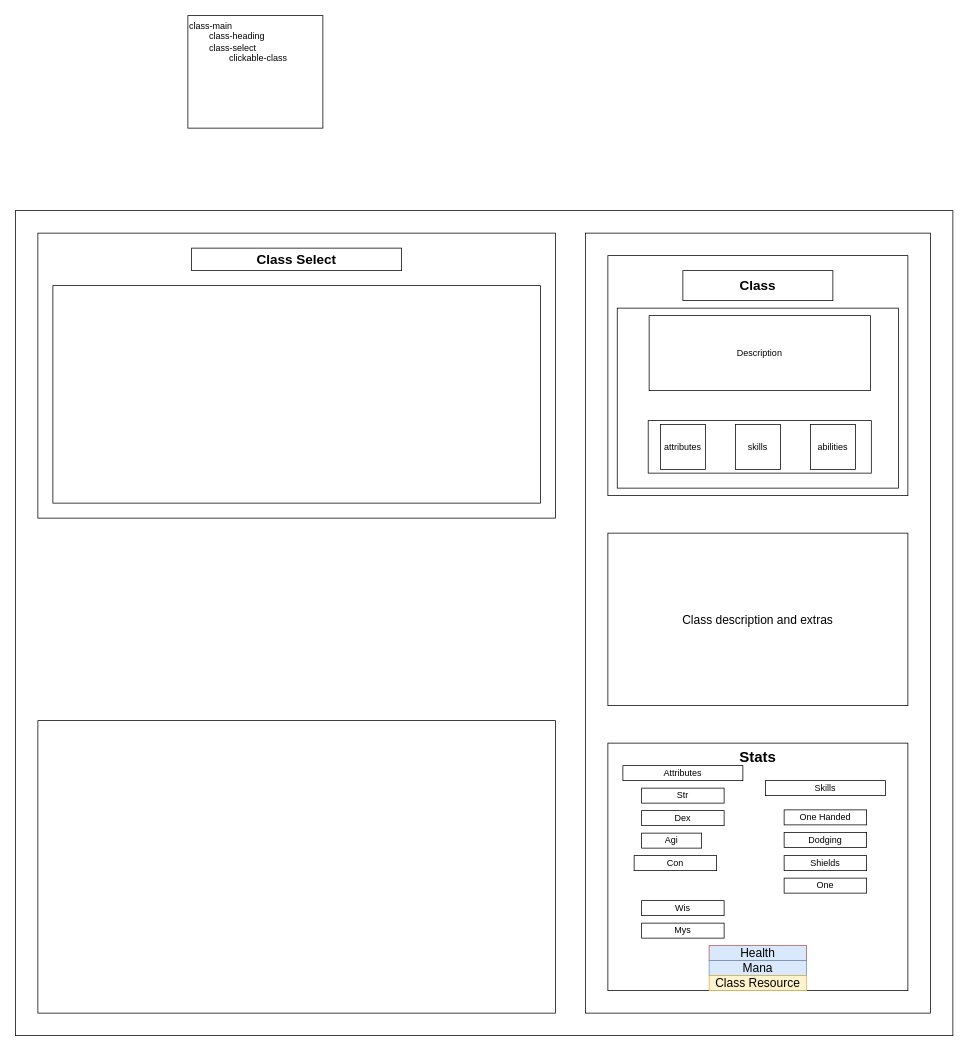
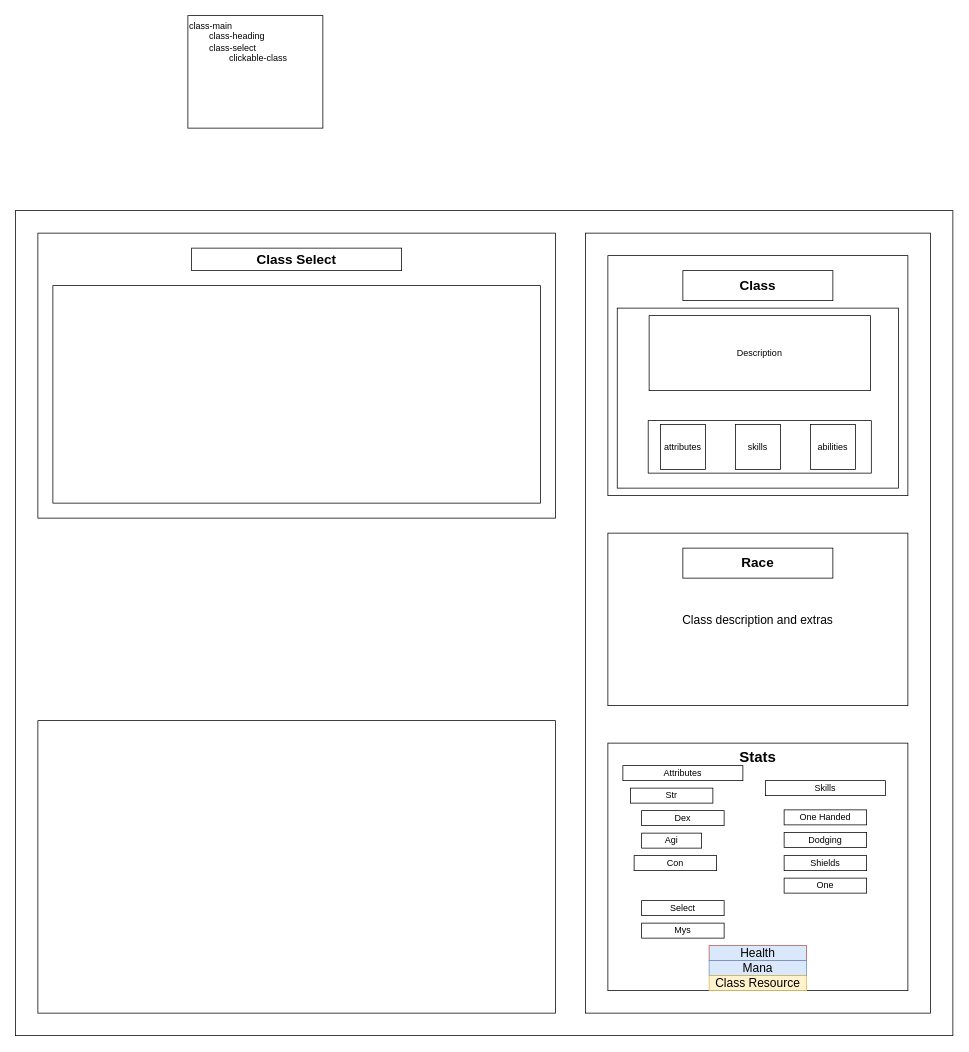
none -> (758, 563)
(683, 795) -> (672, 795)
(683, 908) -> (683, 908)
